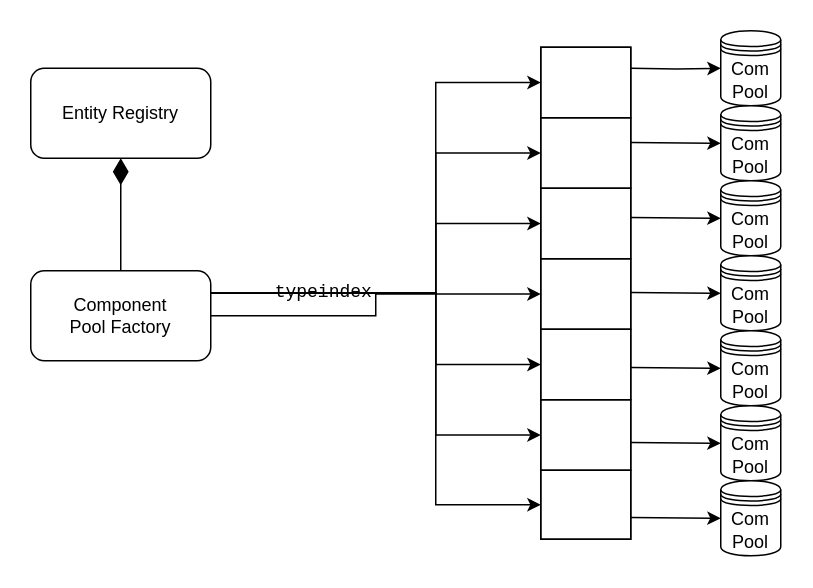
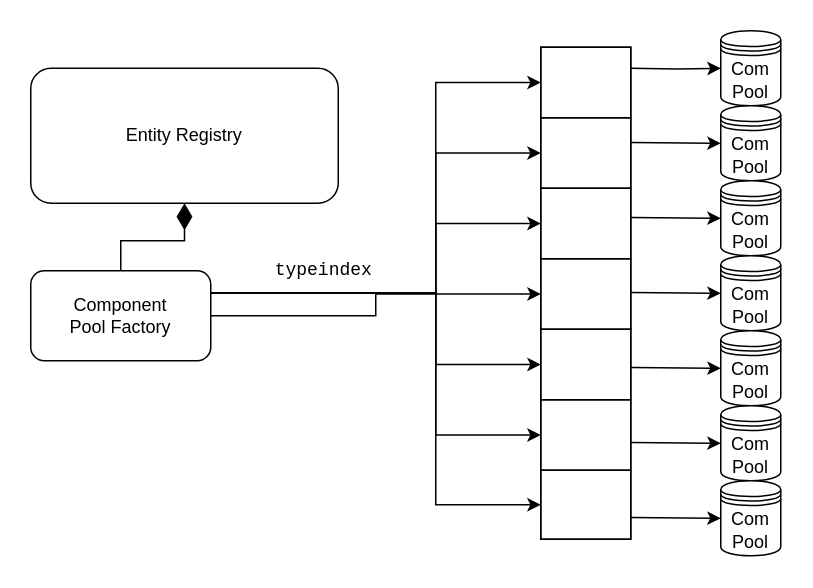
(121, 113) -> (185, 136)
(323, 293) -> (323, 271)
